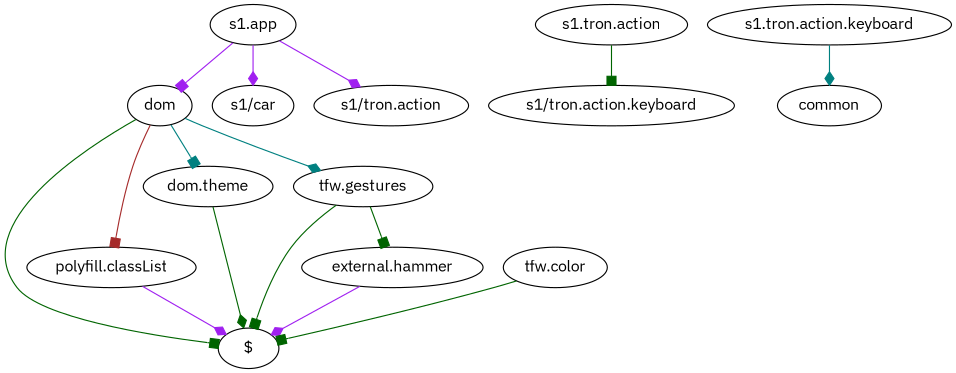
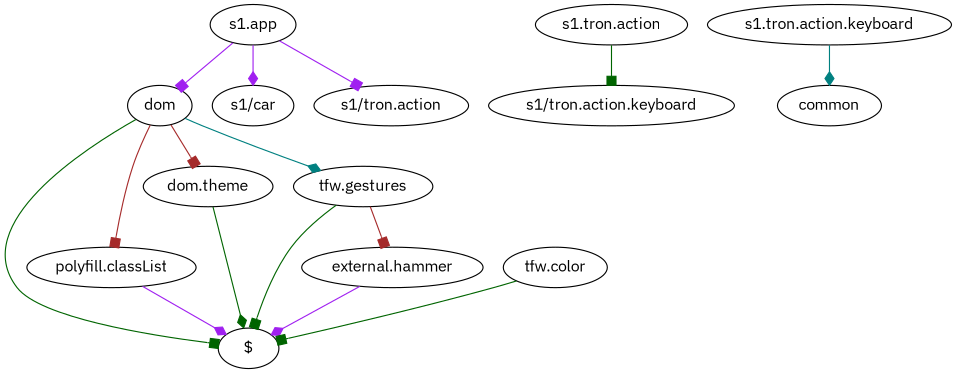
(314, 60) -> (315, 61)
(181, 141) -> (181, 141)
(376, 221) -> (376, 221)
